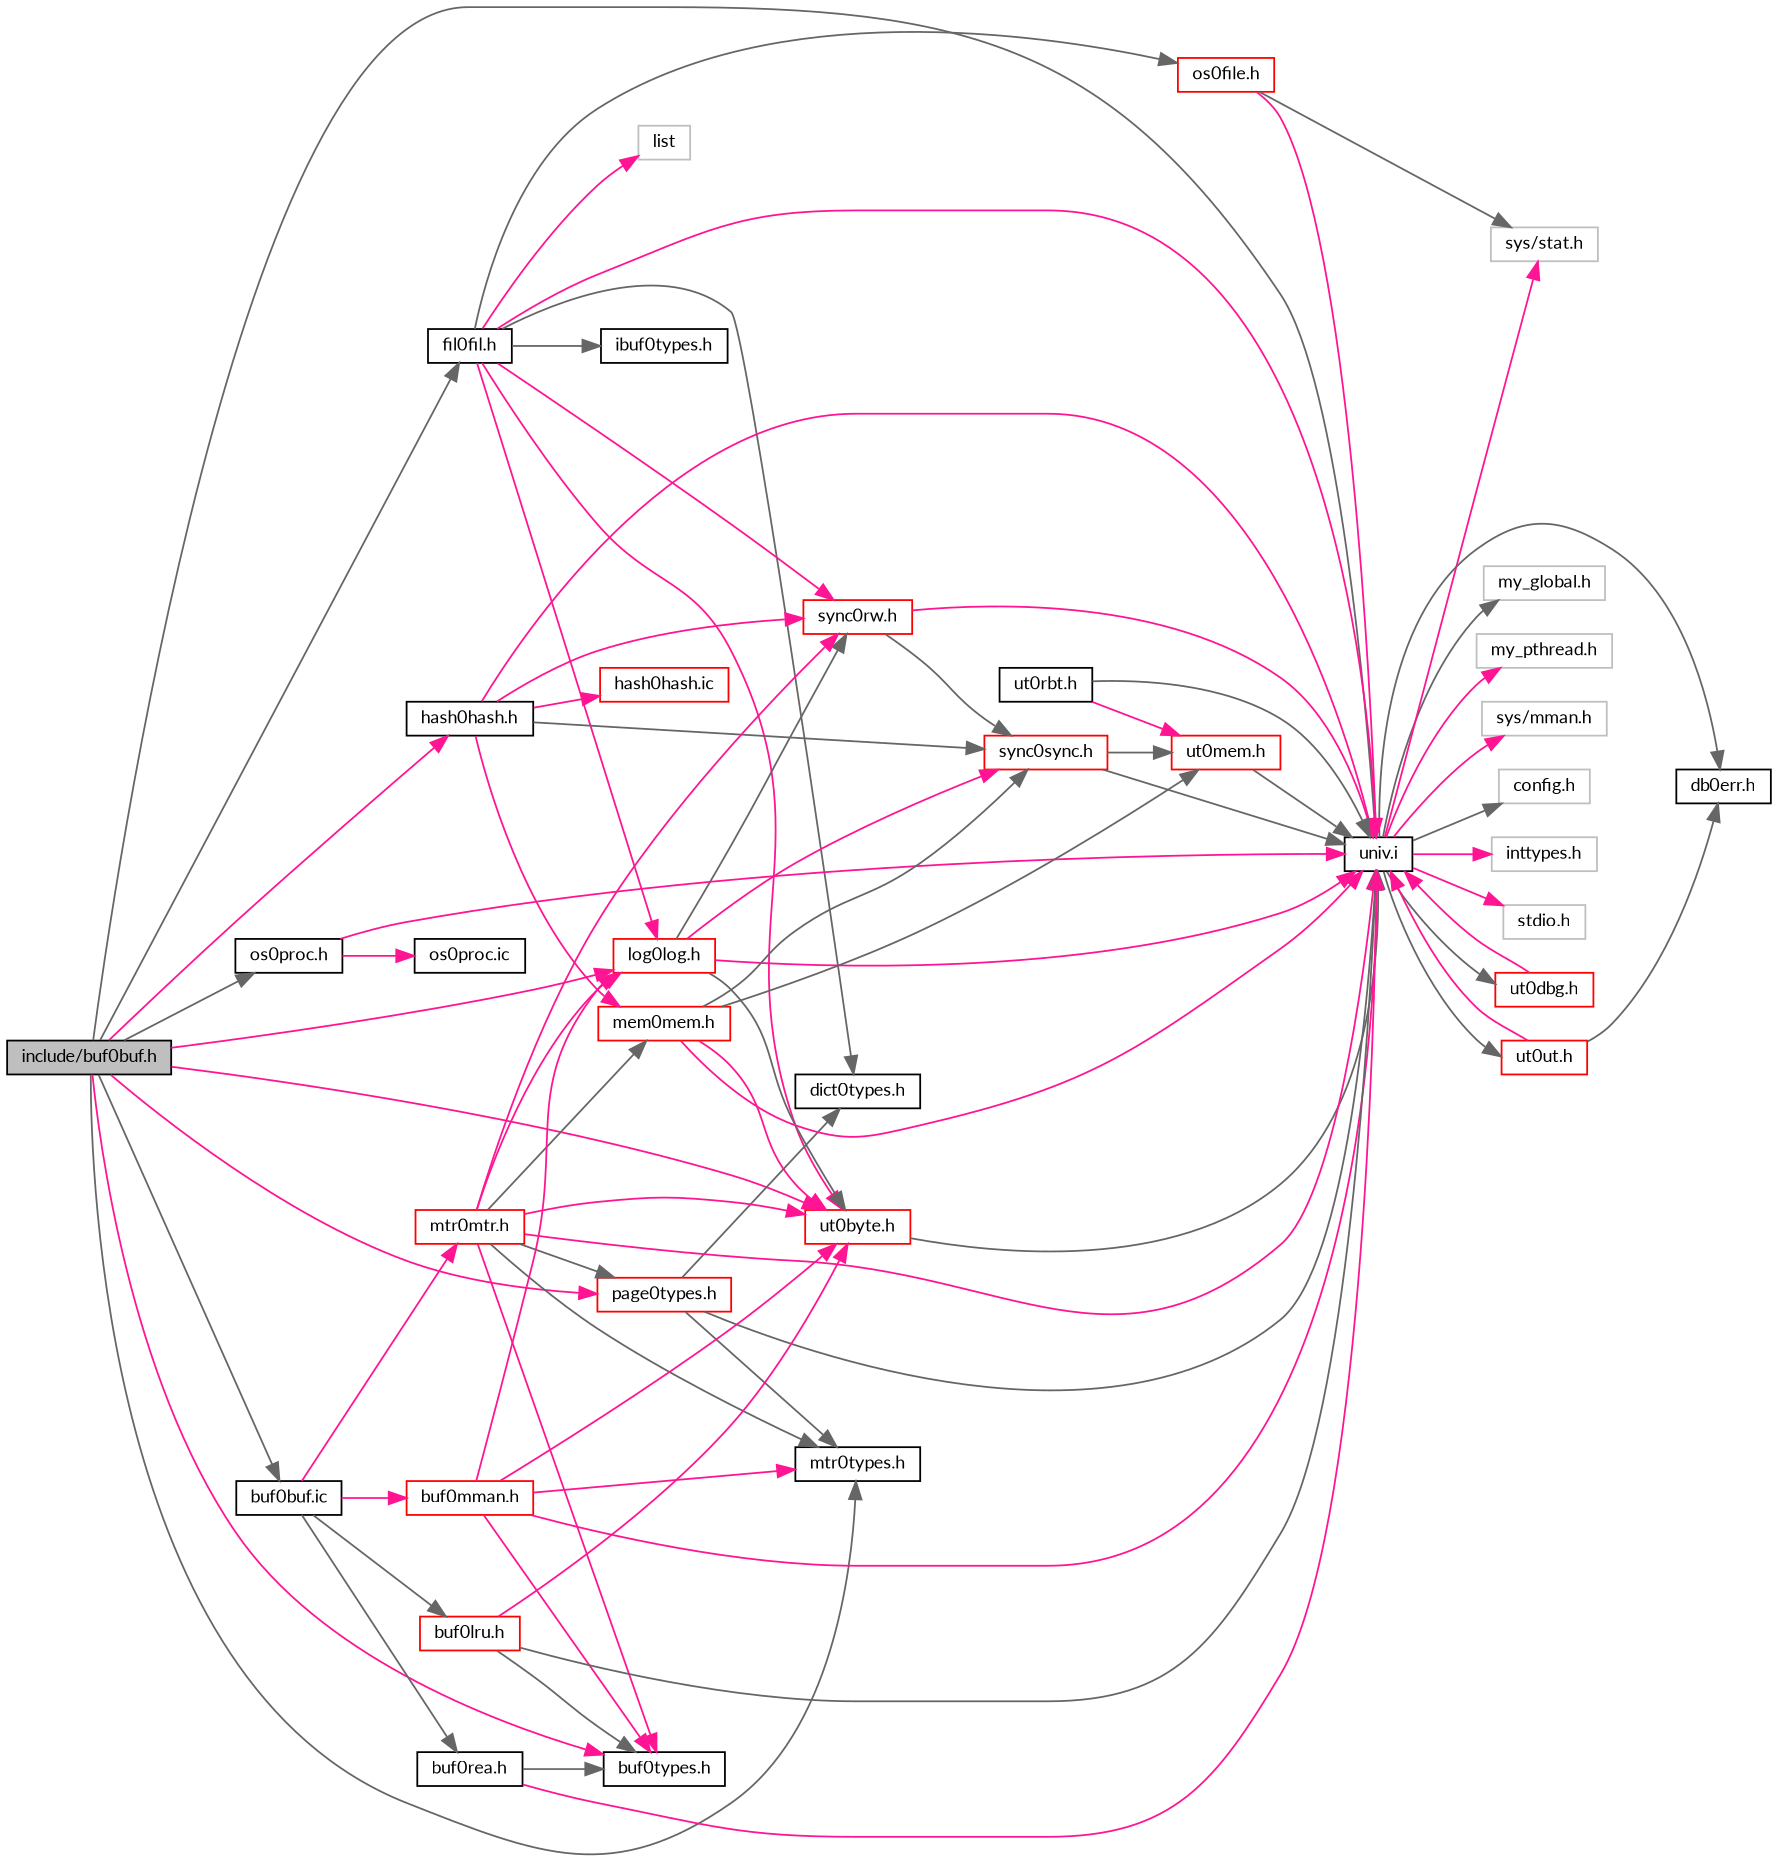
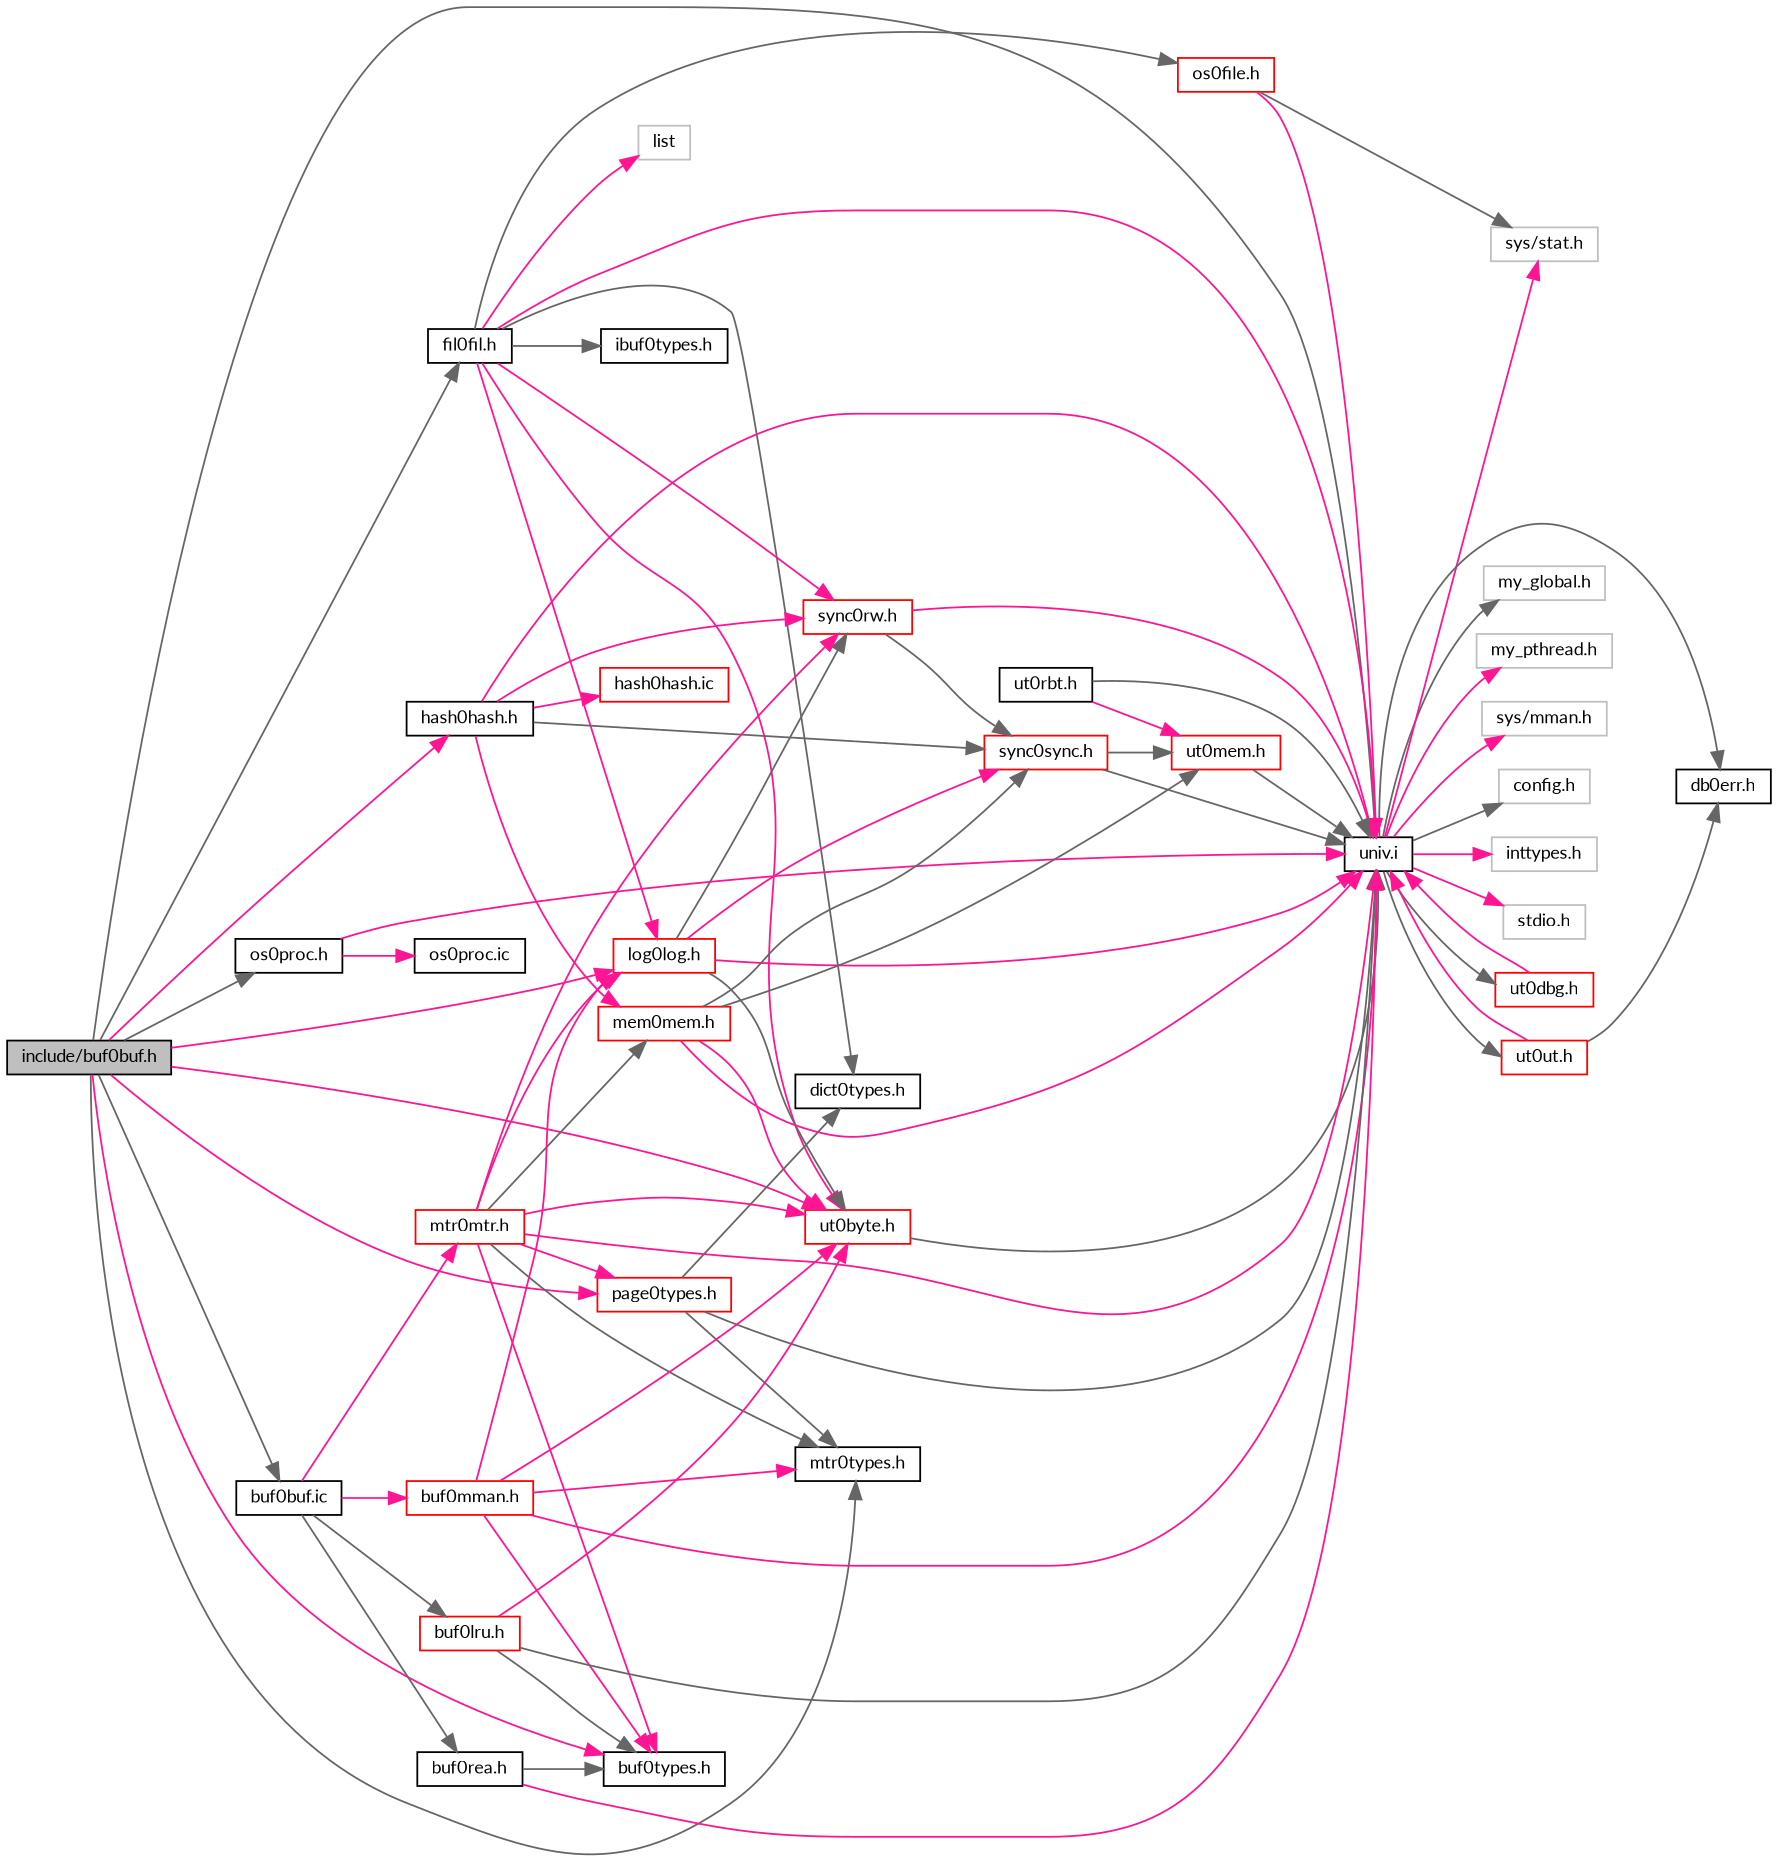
(559, 1258) -> (559, 1258)
